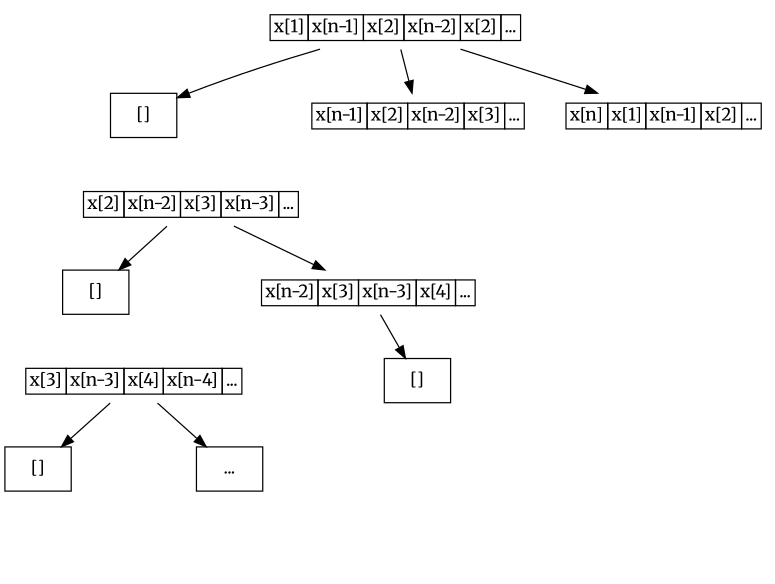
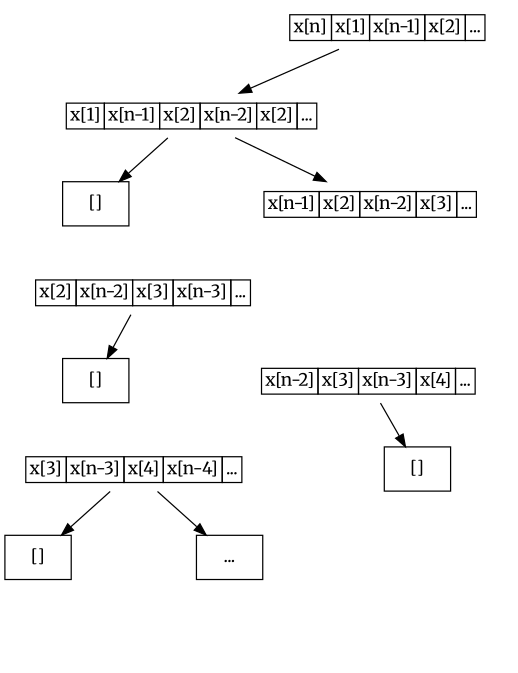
(523, 69) -> (295, 69)
(274, 245) -> none
